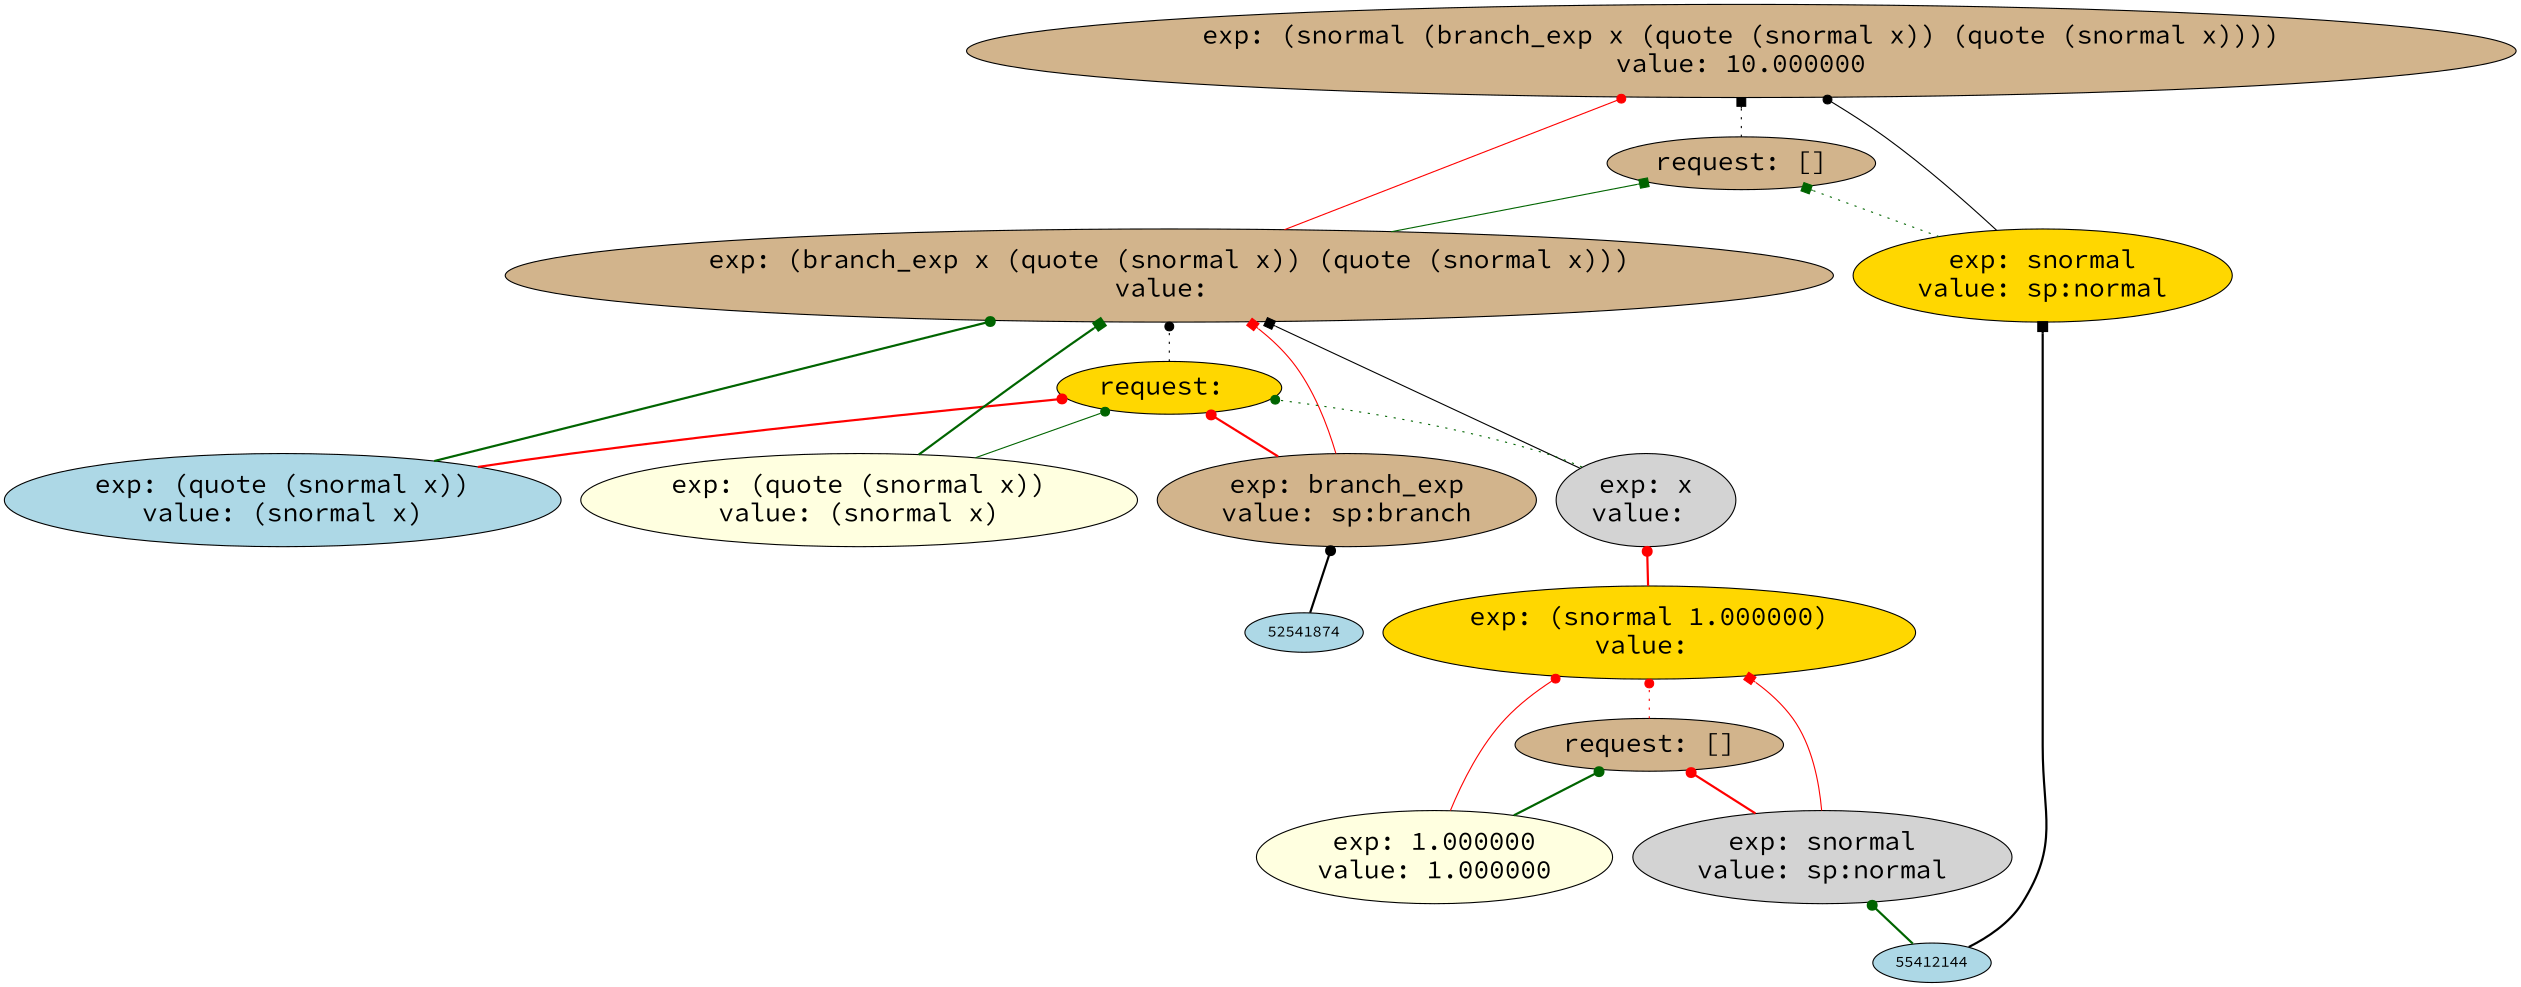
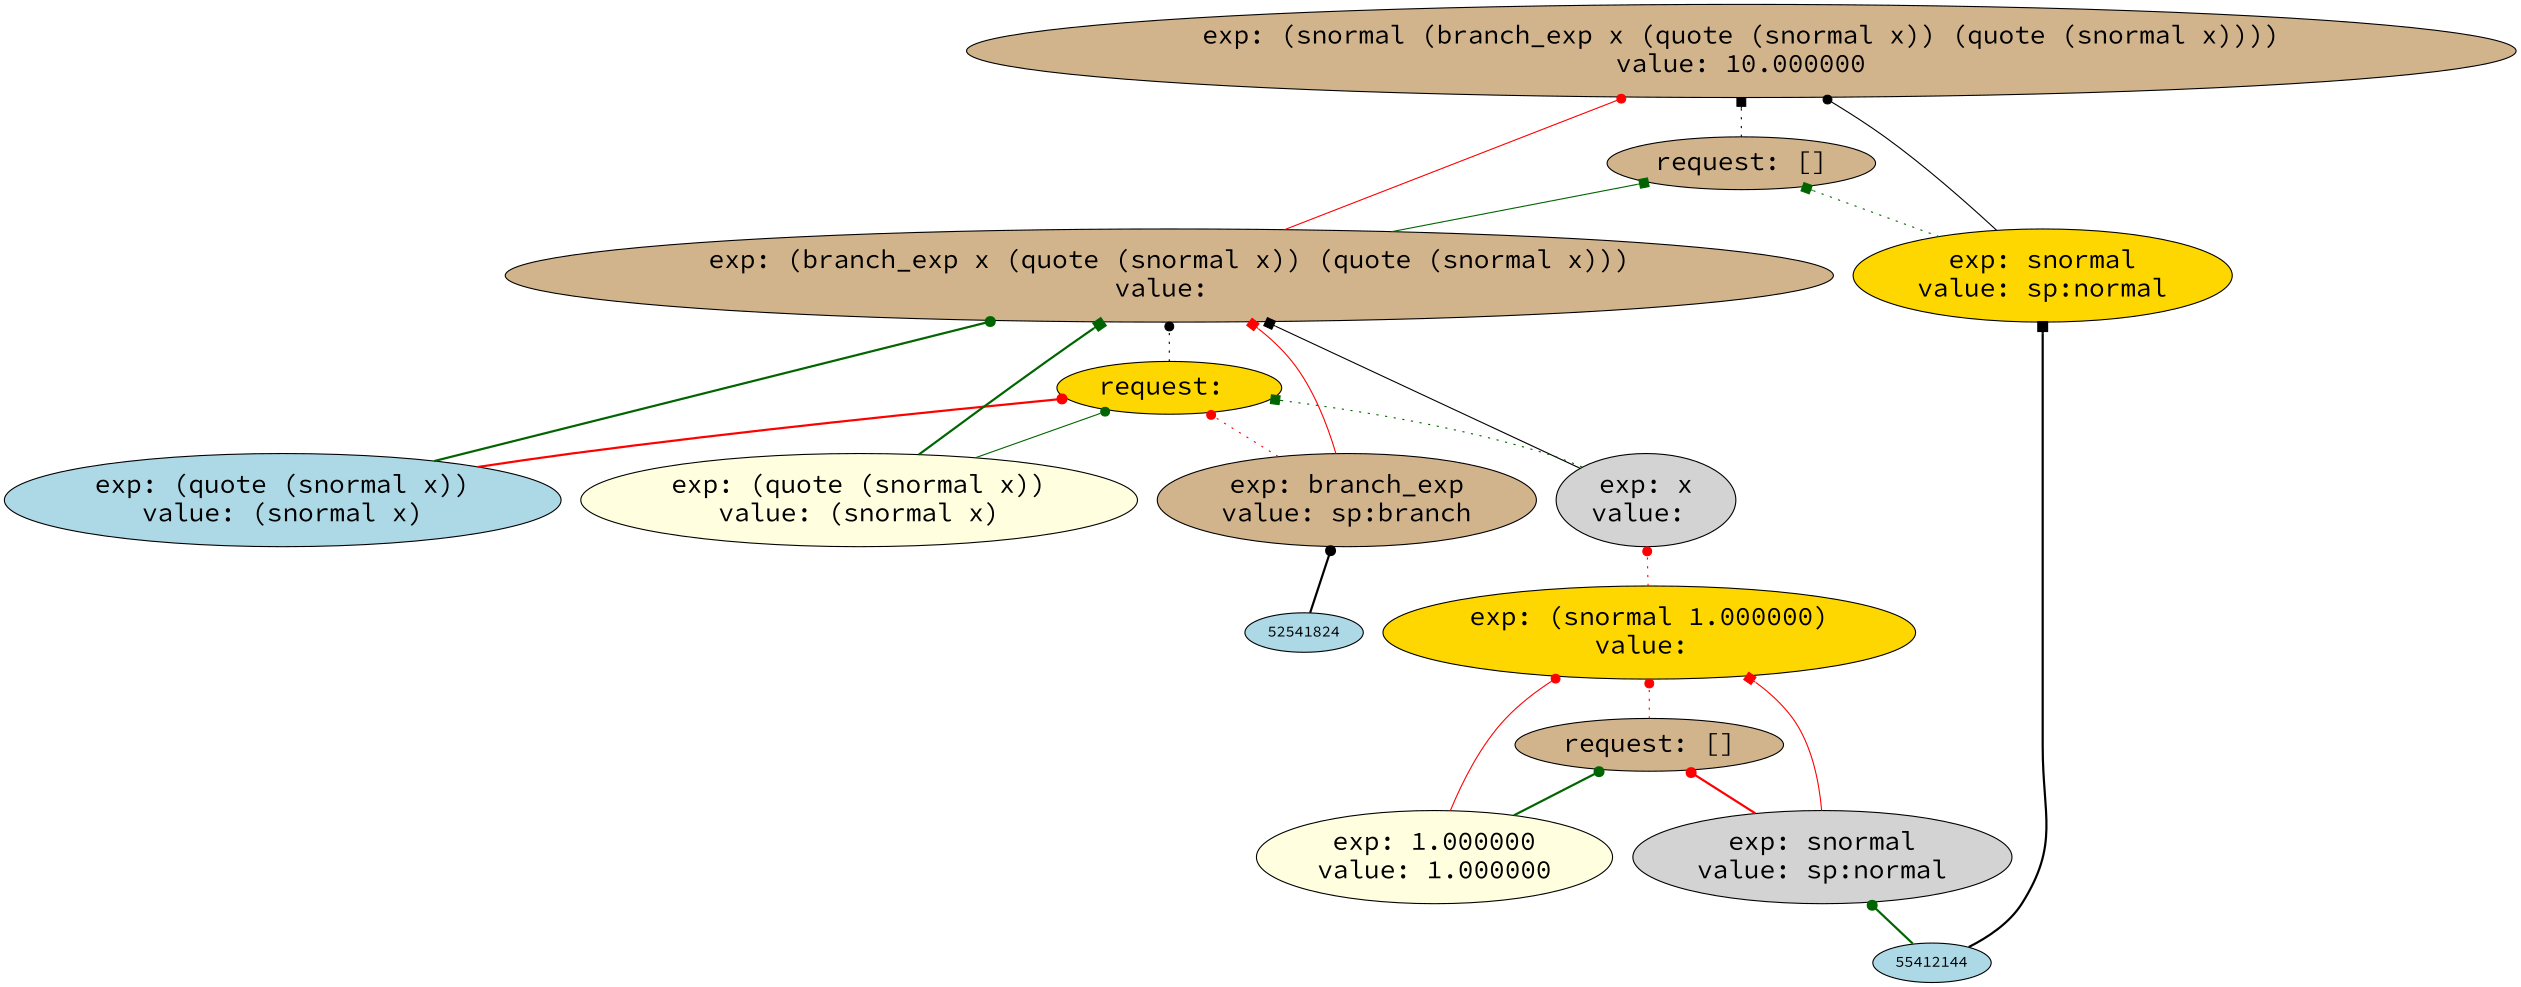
(1433, 425) -> (1433, 425)
(1247, 437) -> (1247, 437)
(1648, 571) -> (1648, 571)
(1304, 633) -> (1304, 633)
